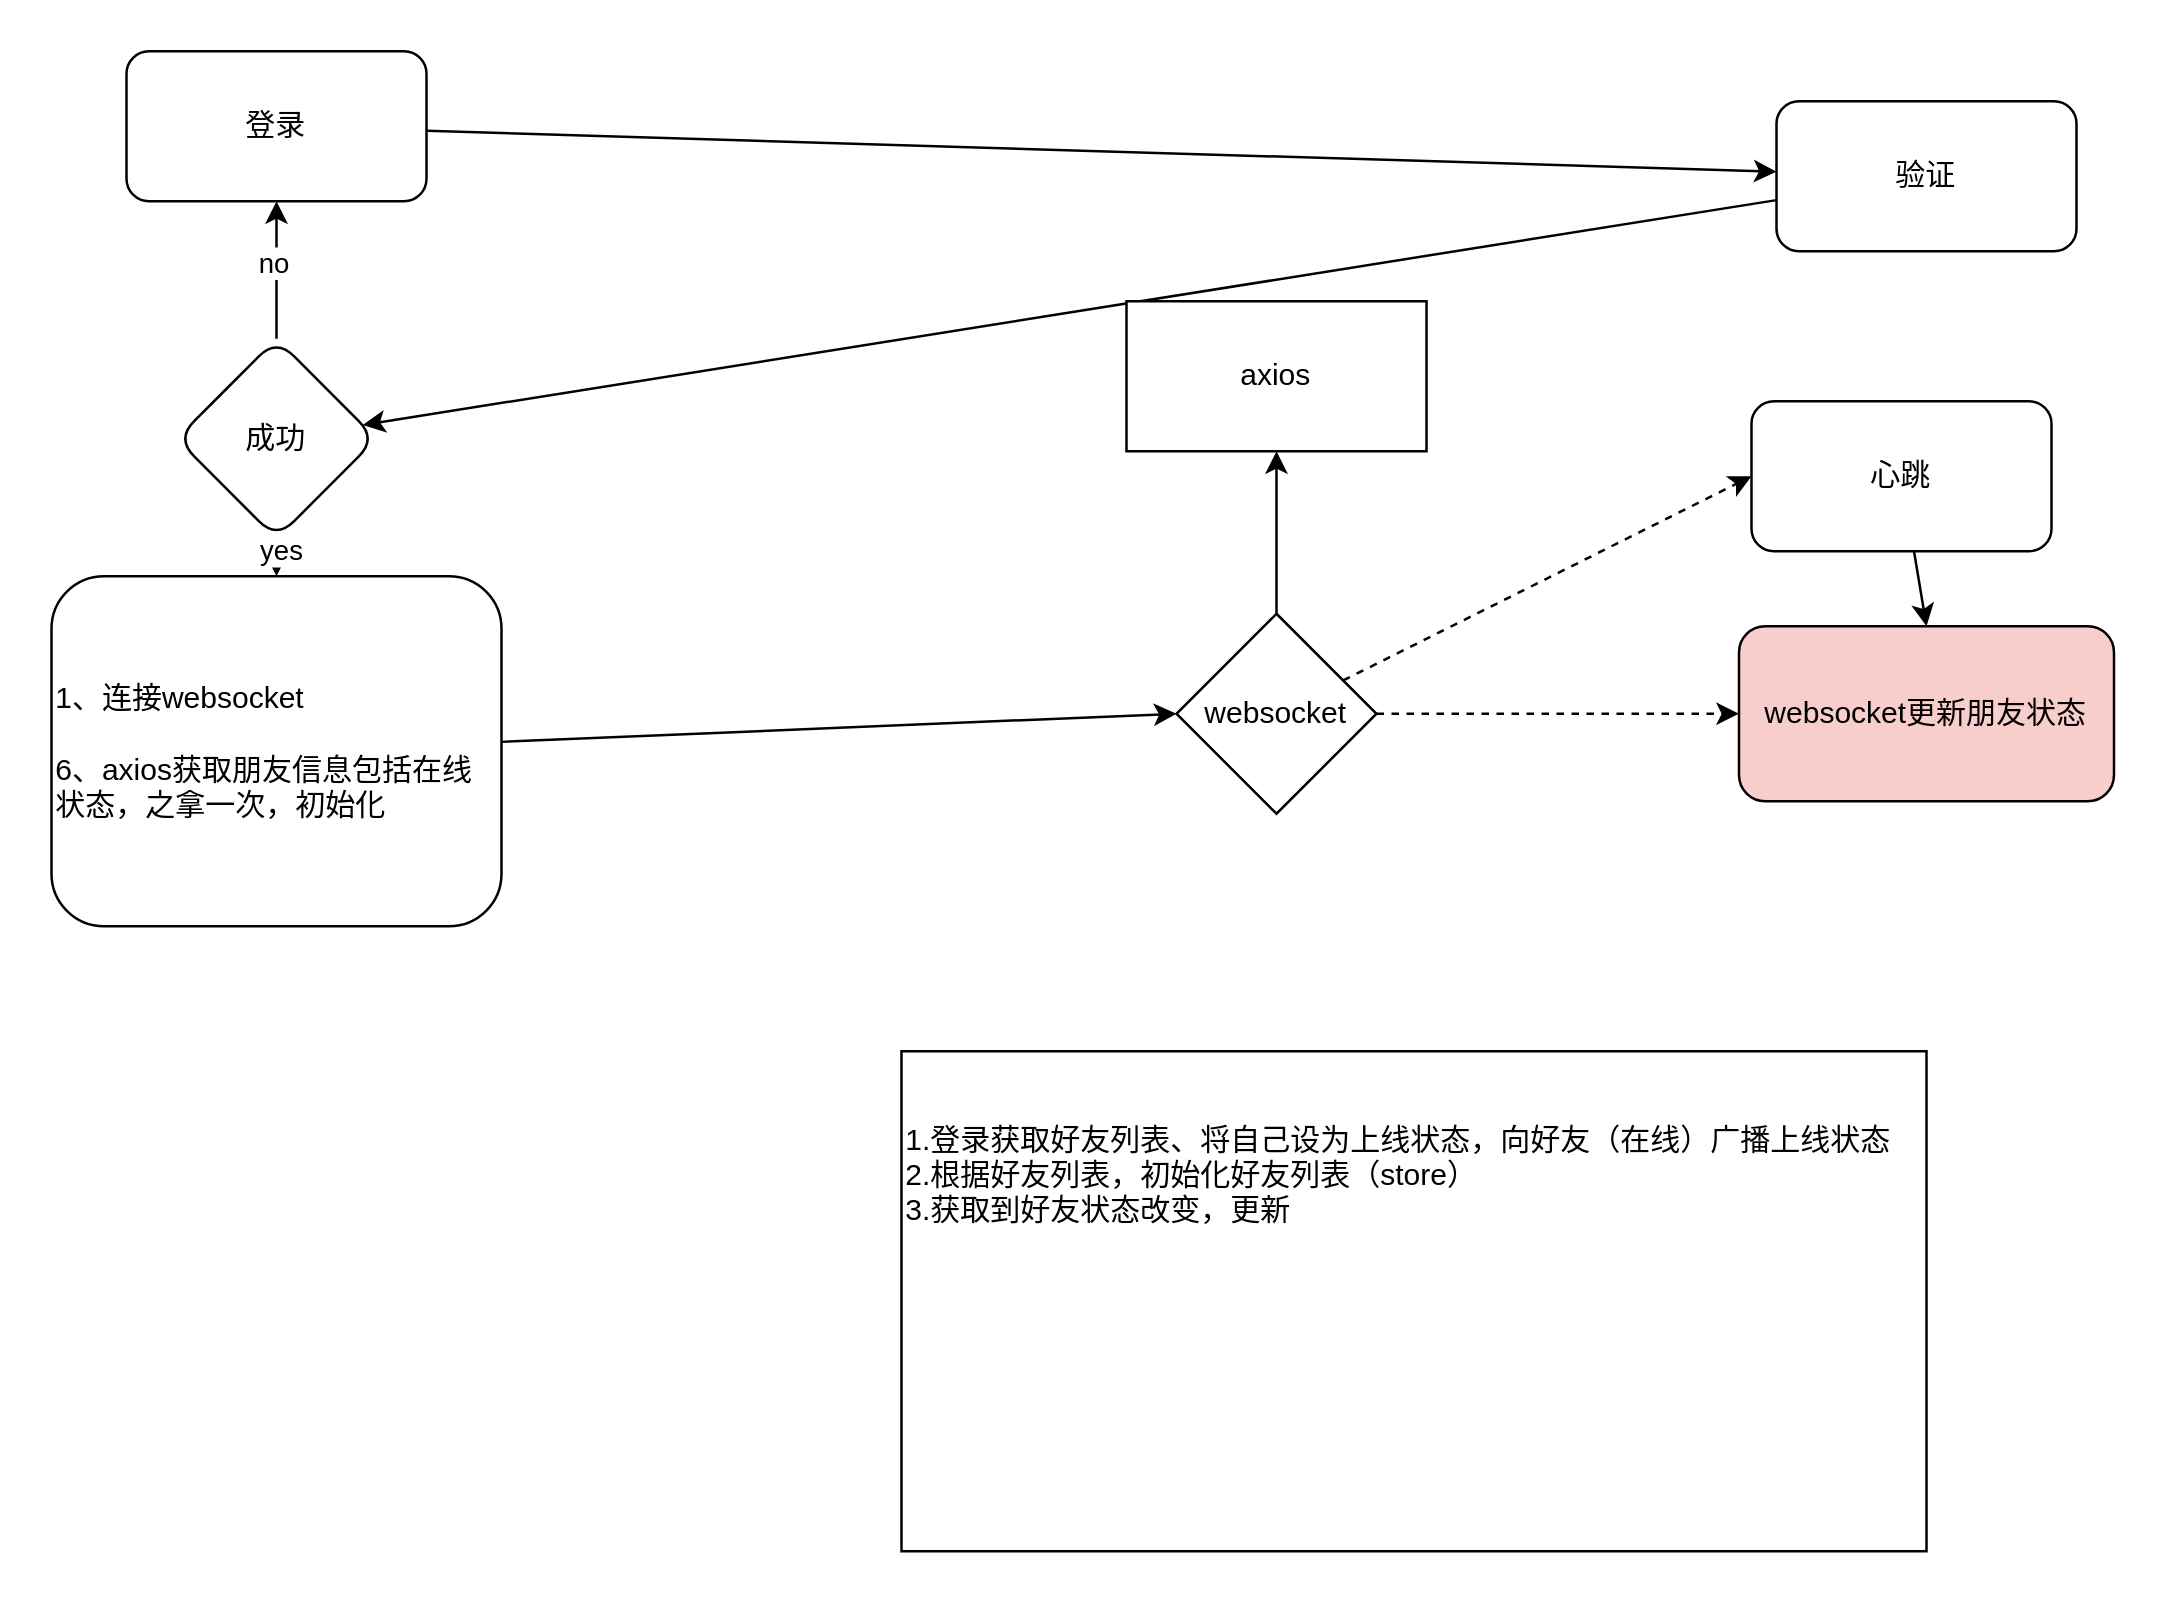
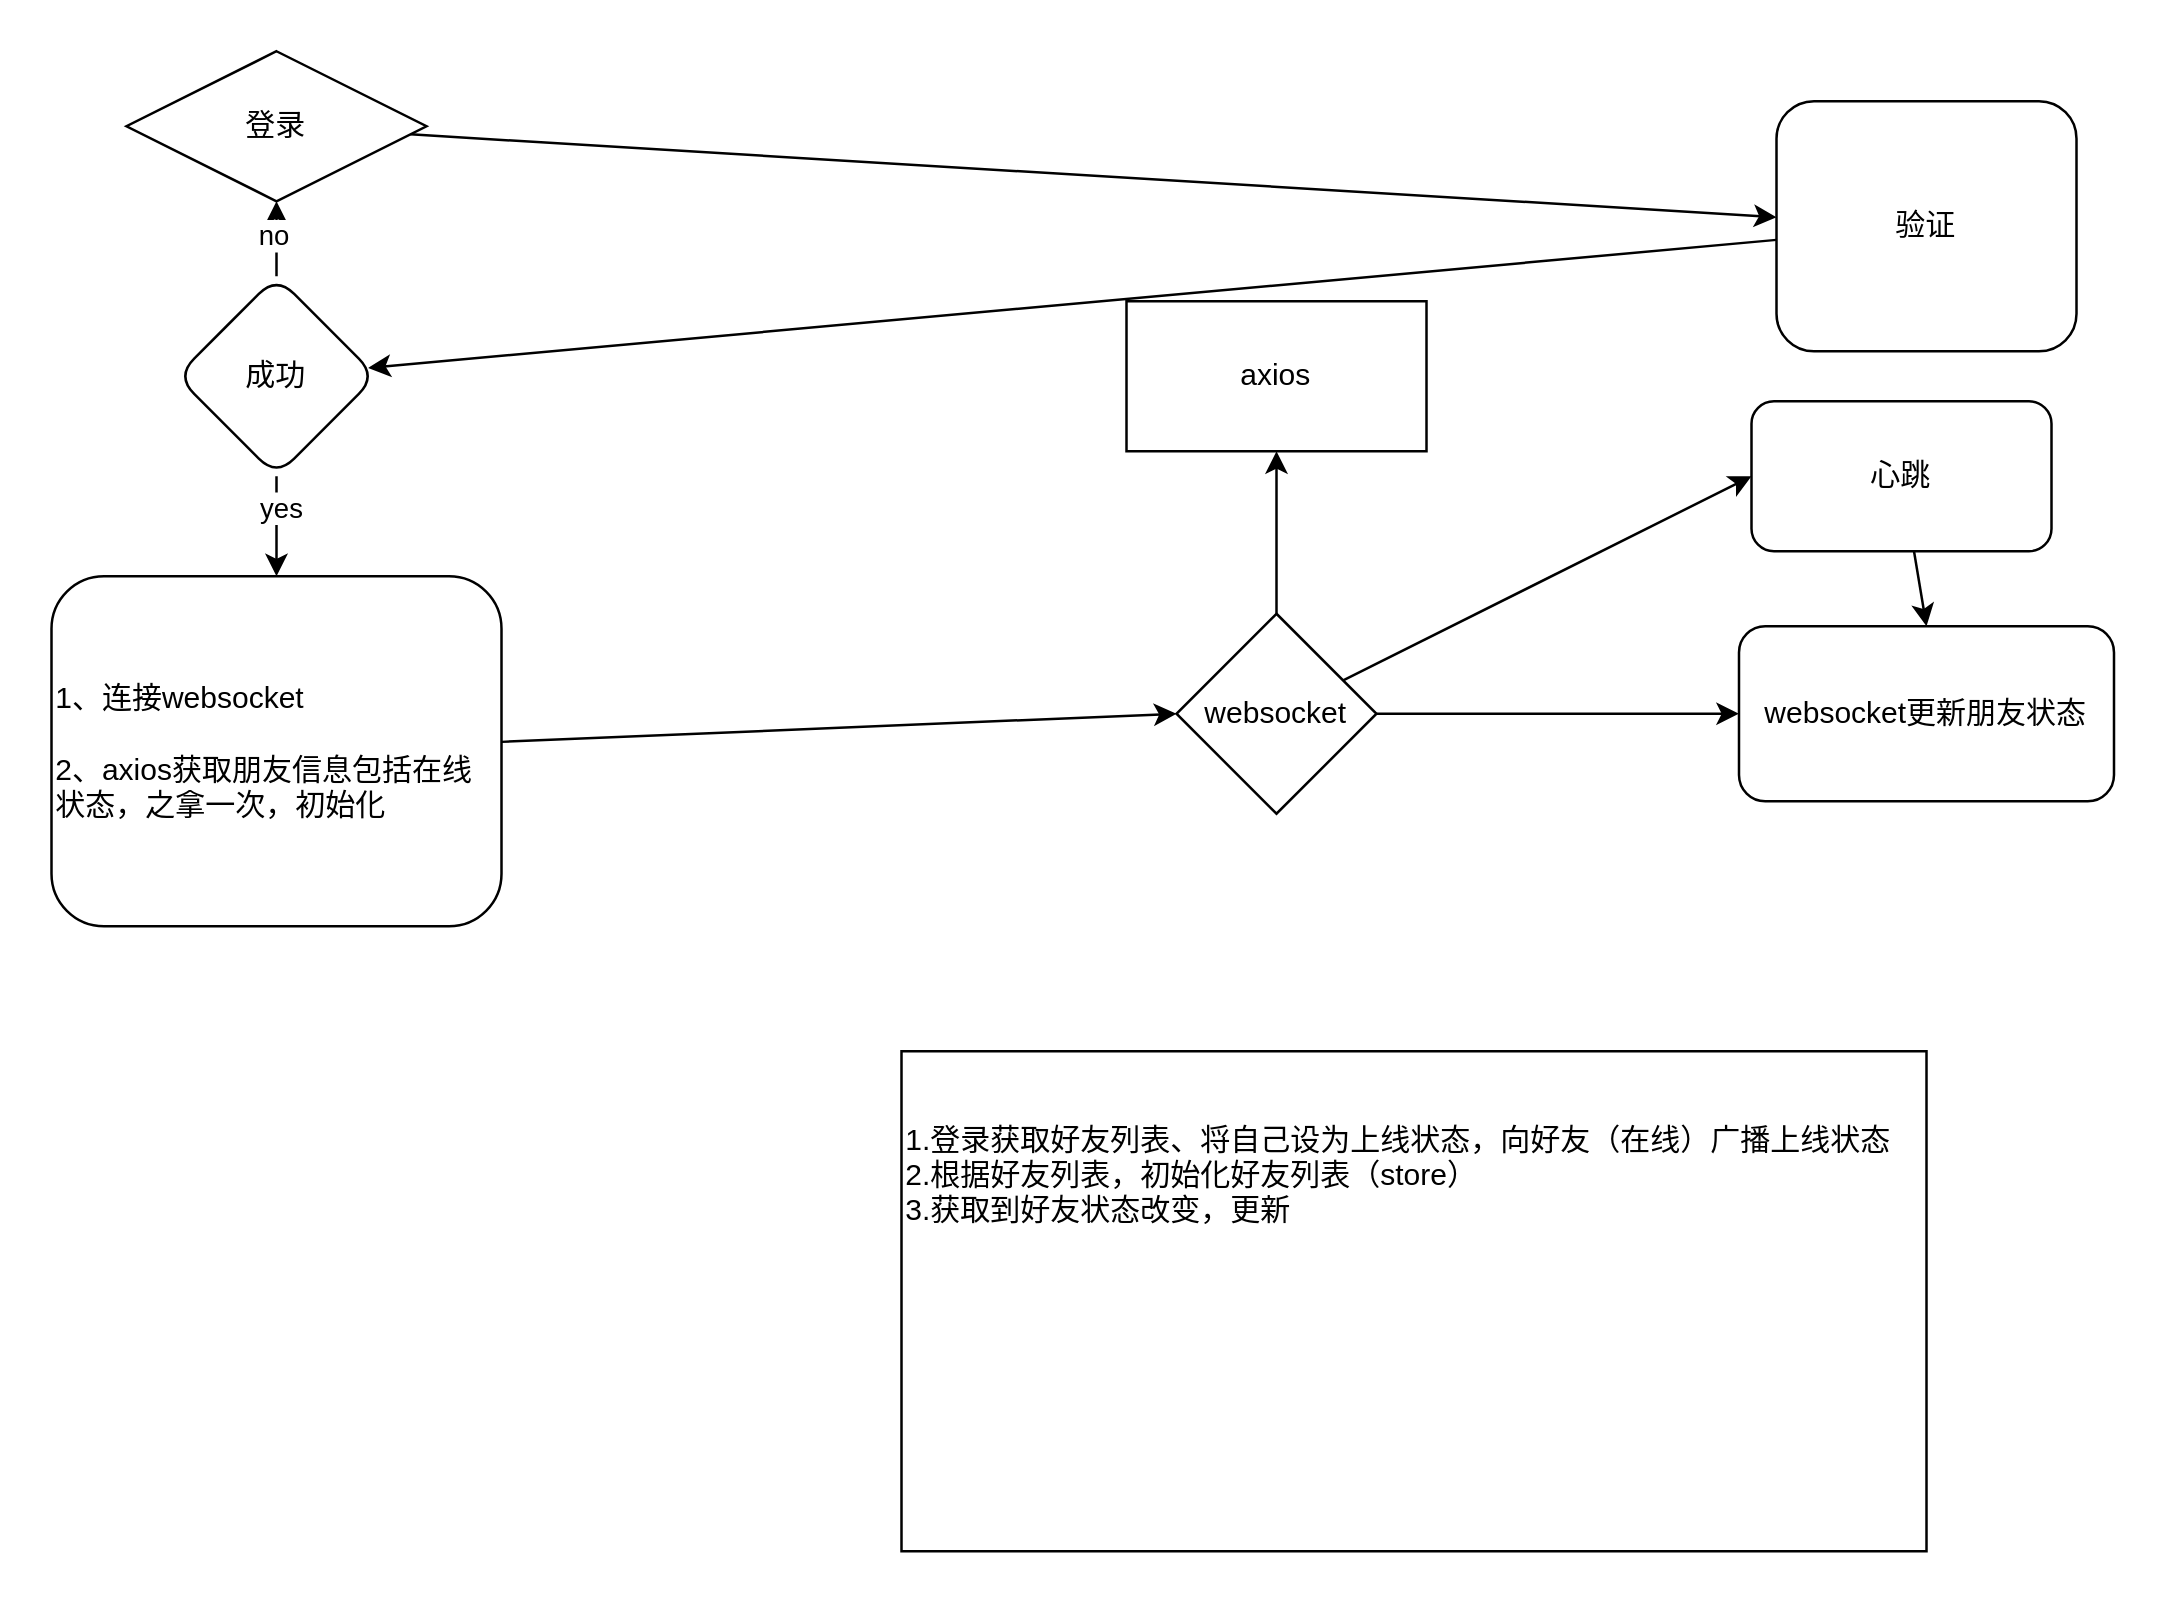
(276, 126) -> (276, 126)
(1926, 176) -> (1926, 226)
(276, 439) -> (276, 376)
(1541, 581) -> (1541, 581)
(1552, 714) -> (1552, 714)
(1926, 714) -> (1926, 714)
(279, 751) -> (279, 751)
